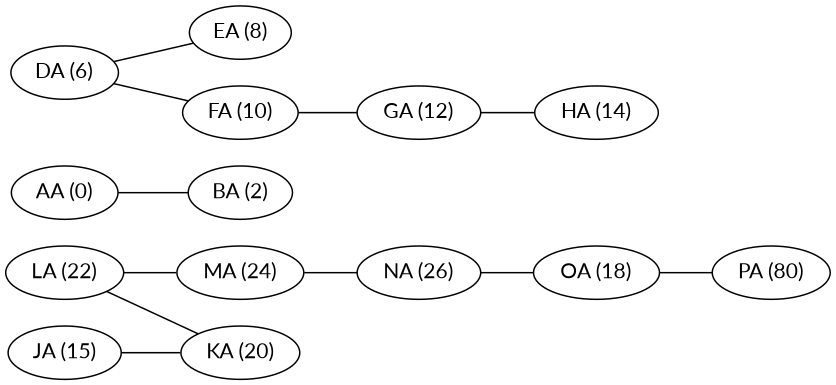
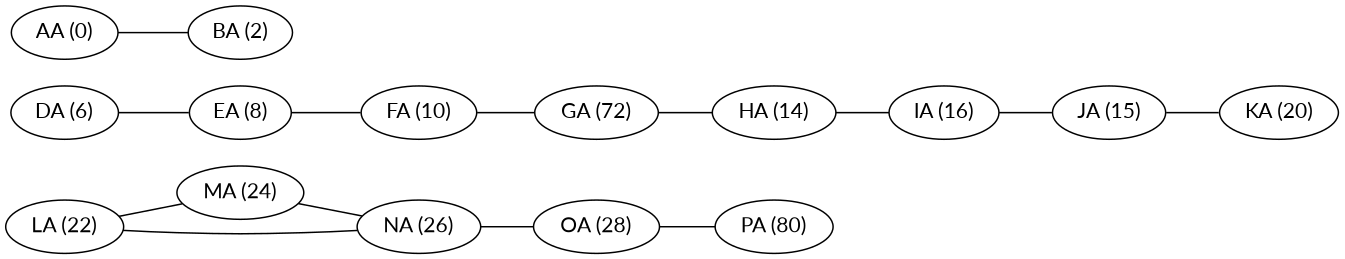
(151, 92) -> (326, 113)
(419, 113) -> (597, 113)
none -> (944, 113)
(597, 273) -> (597, 227)
(152, 313) -> (240, 234)
